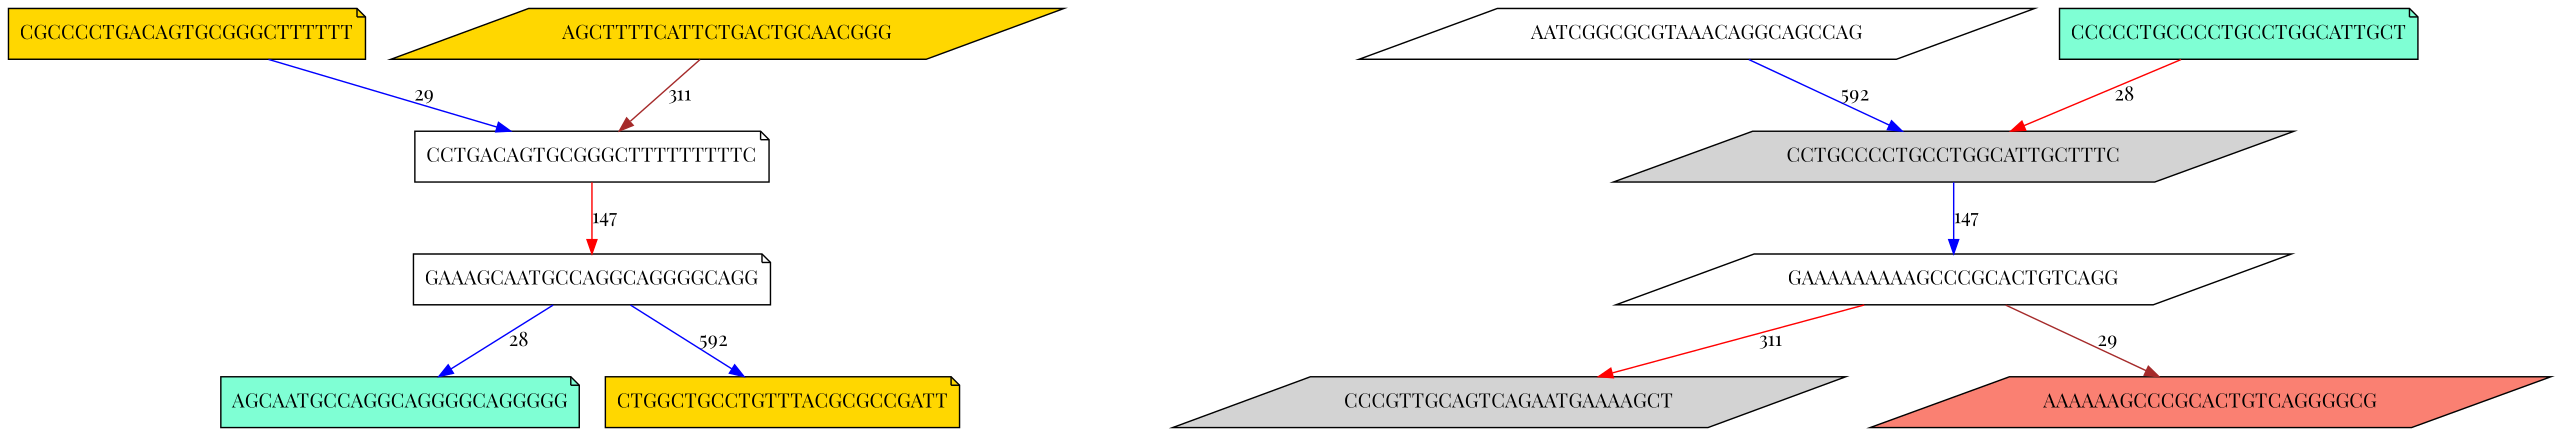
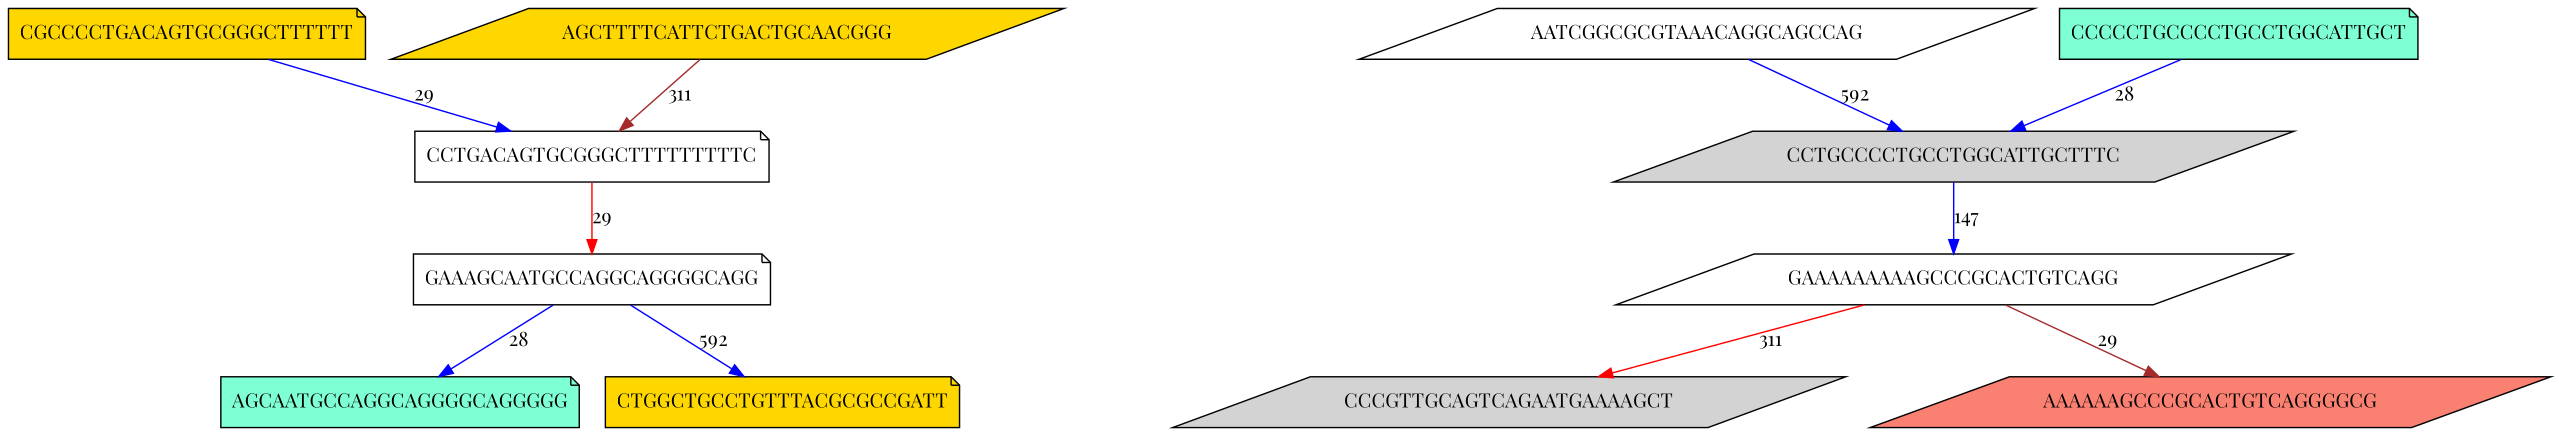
(2102, 93) -> (2102, 93)
(605, 218) -> (603, 218)
